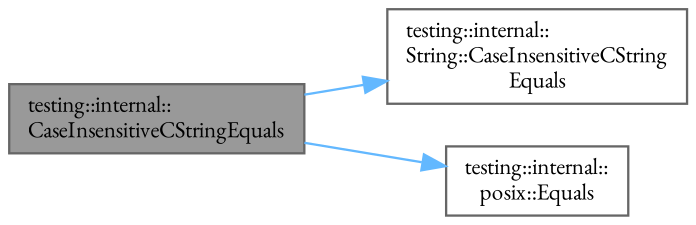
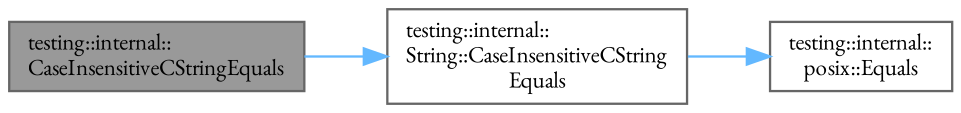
(363, 153) -> (717, 56)
